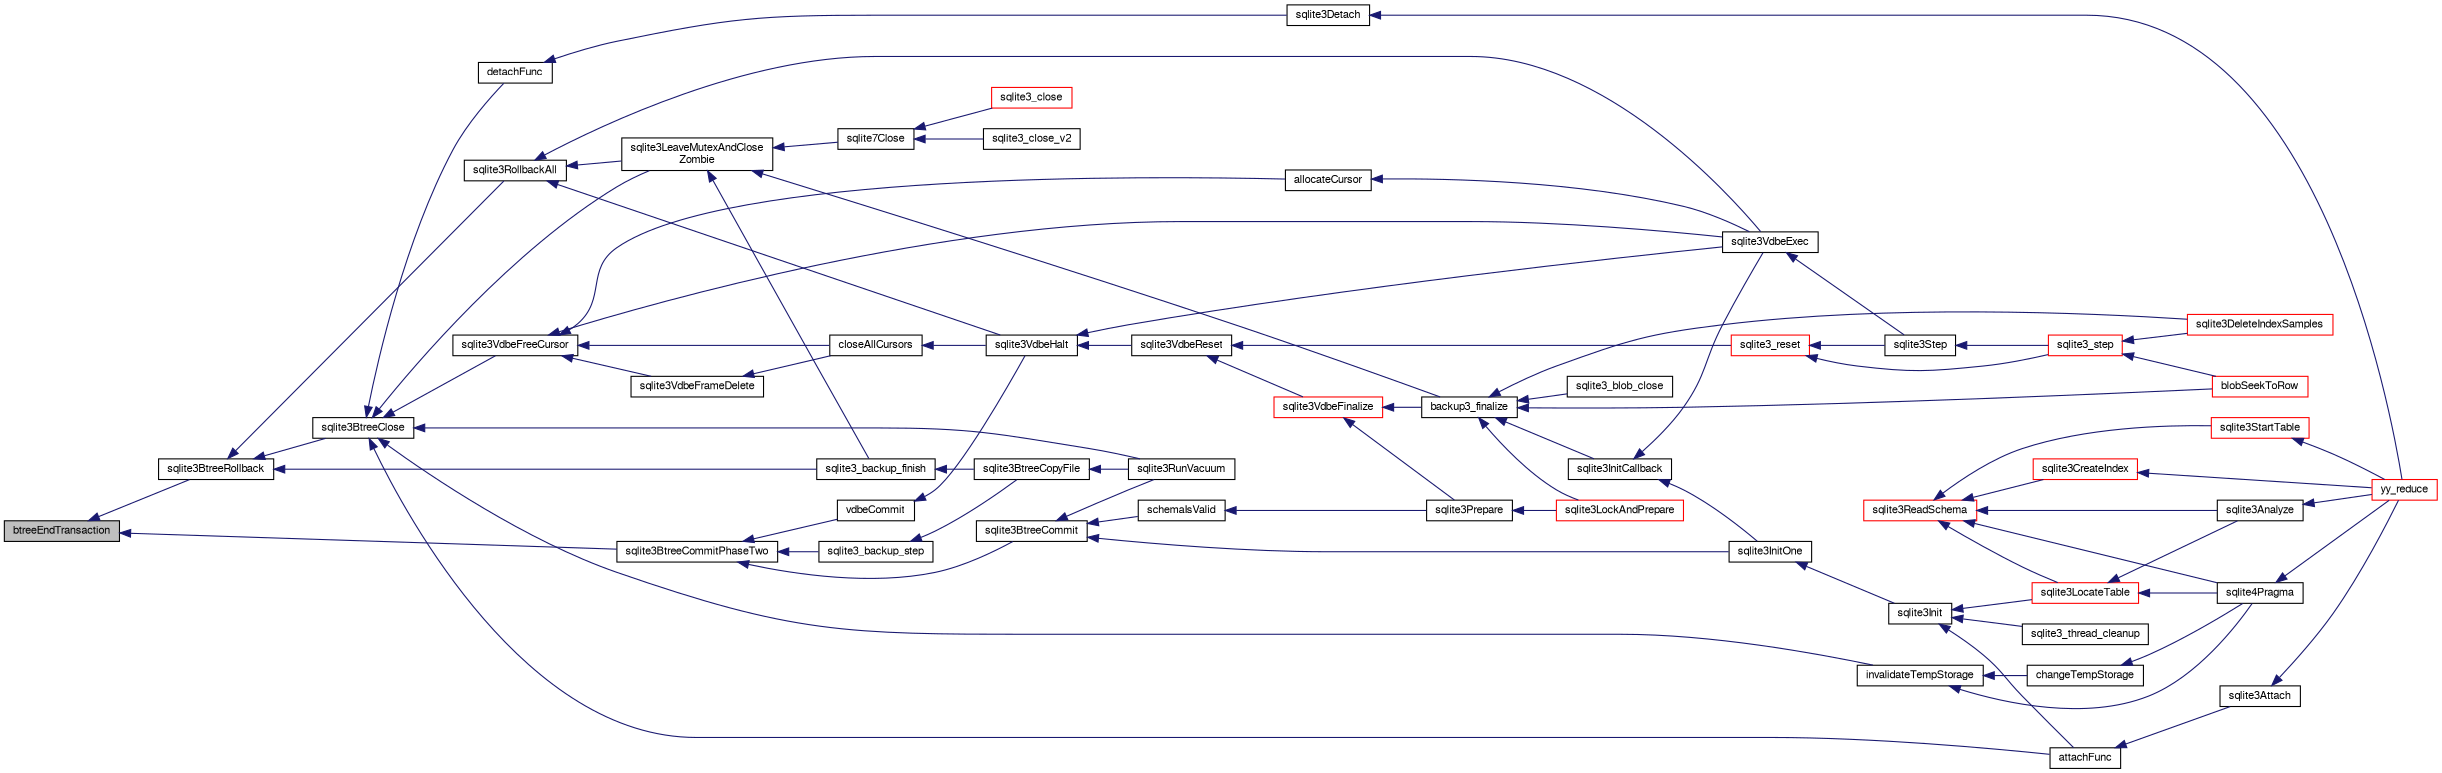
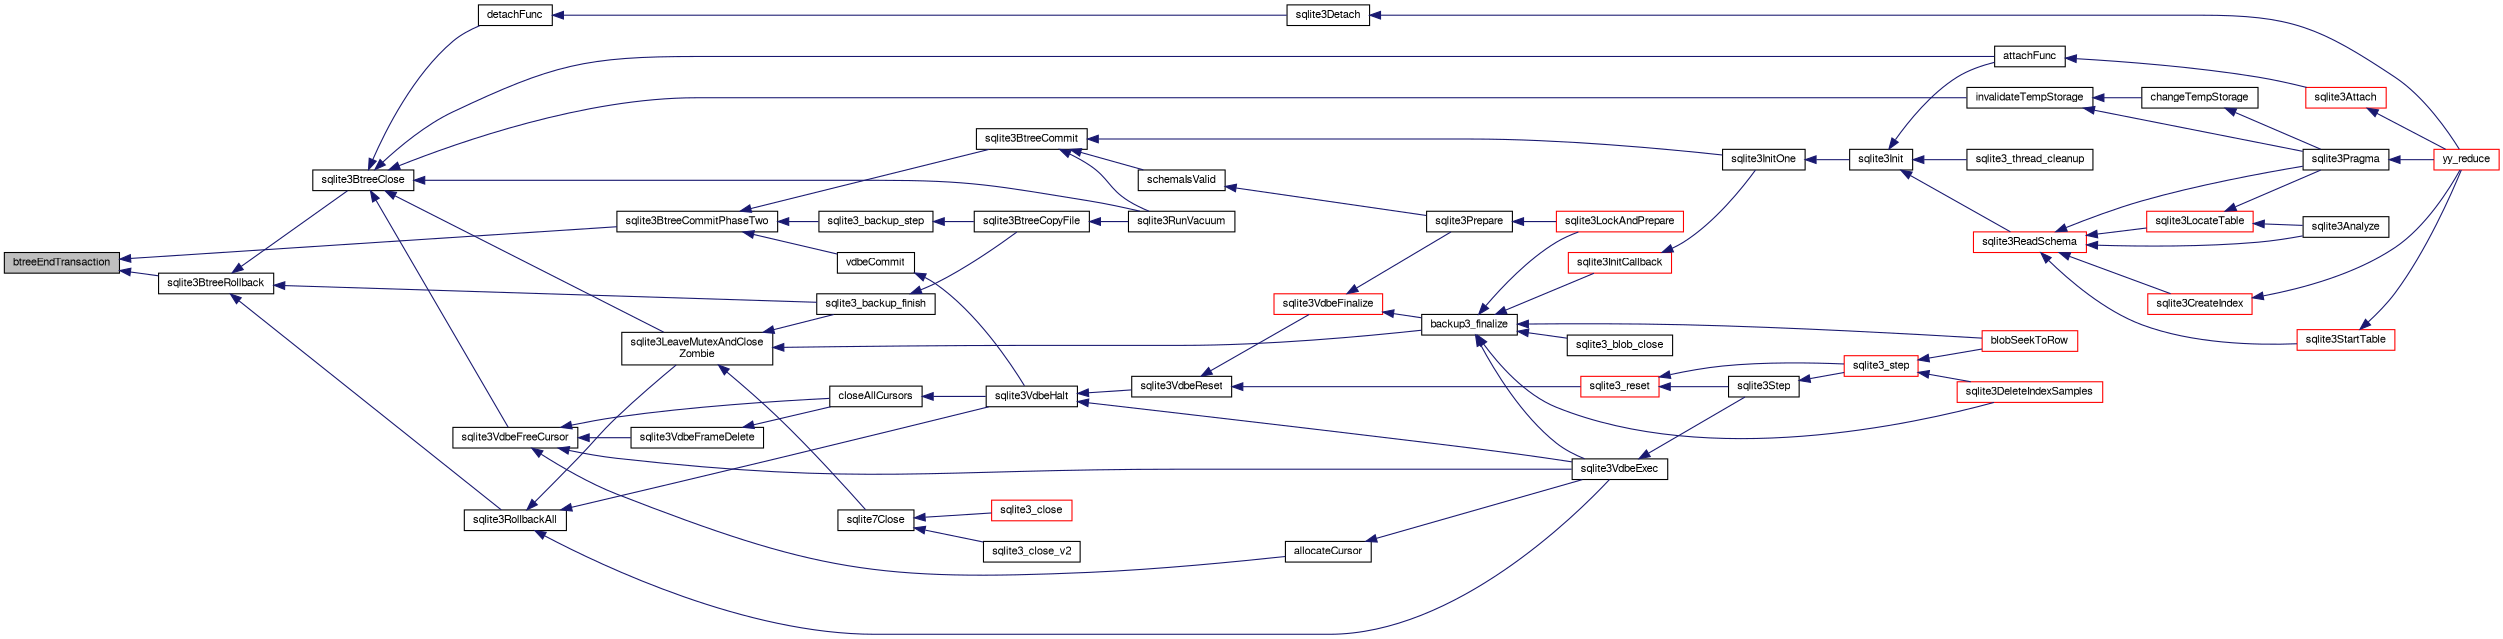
(1709, 357) -> (1524, 410)
(1620, 469) -> (1620, 263)
(2343, 499) -> none
(2260, 593) -> (2346, 160)
(1997, 604) -> (1960, 204)
(2260, 696) -> (2346, 98)
